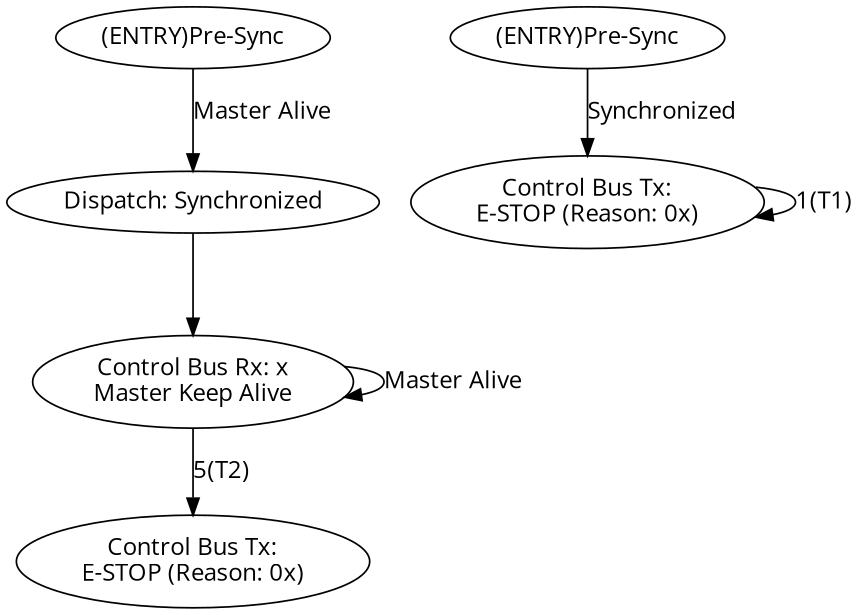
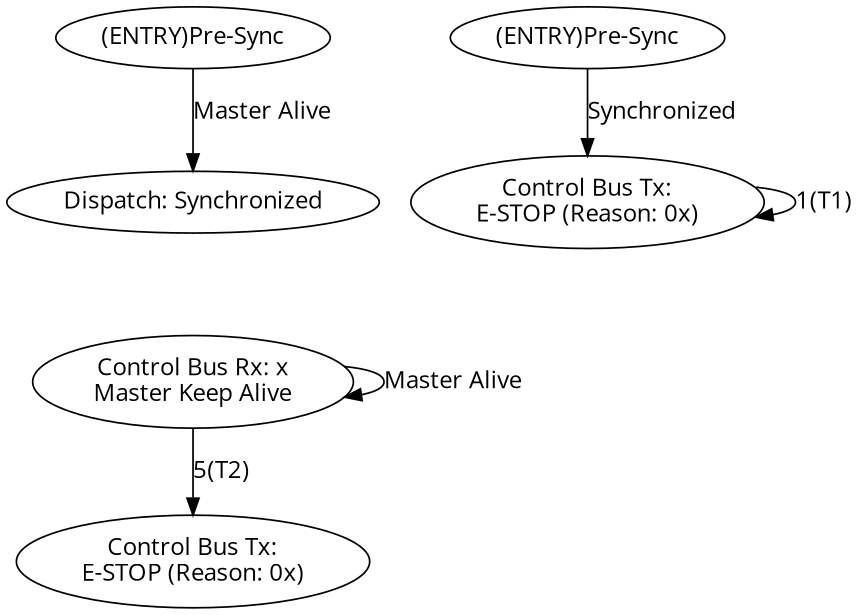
(193, 276) -> none
